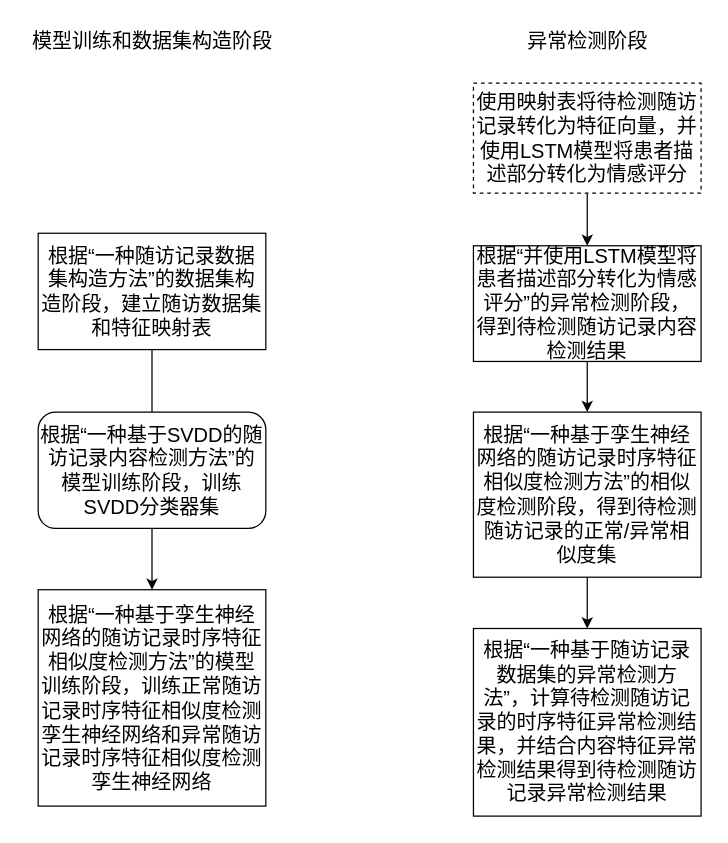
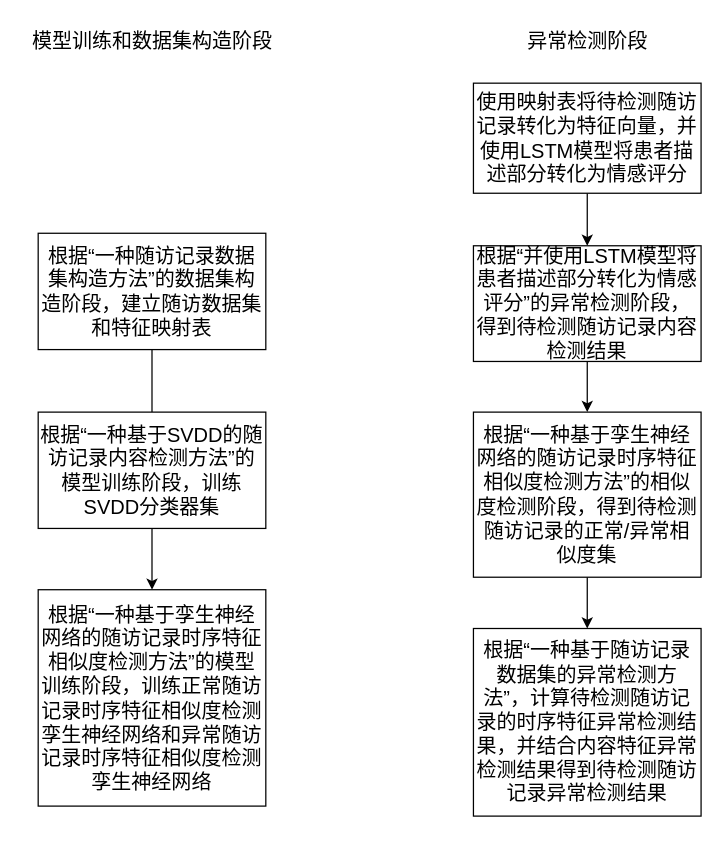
(587, 138) -> (587, 138)
(152, 470) -> (152, 470)
